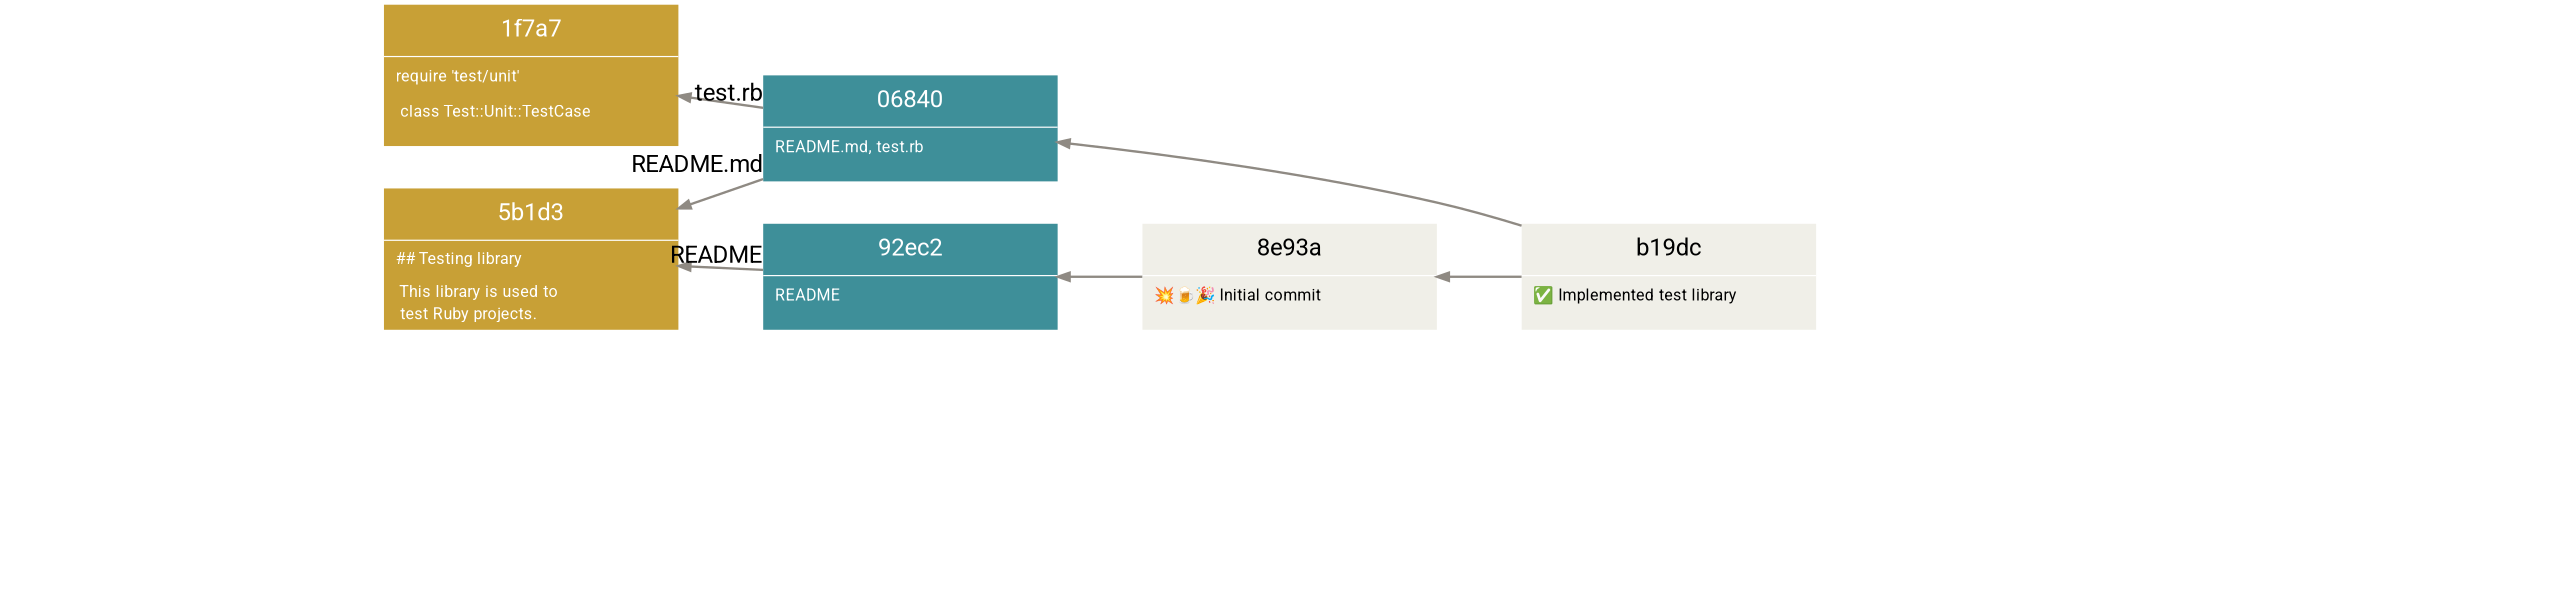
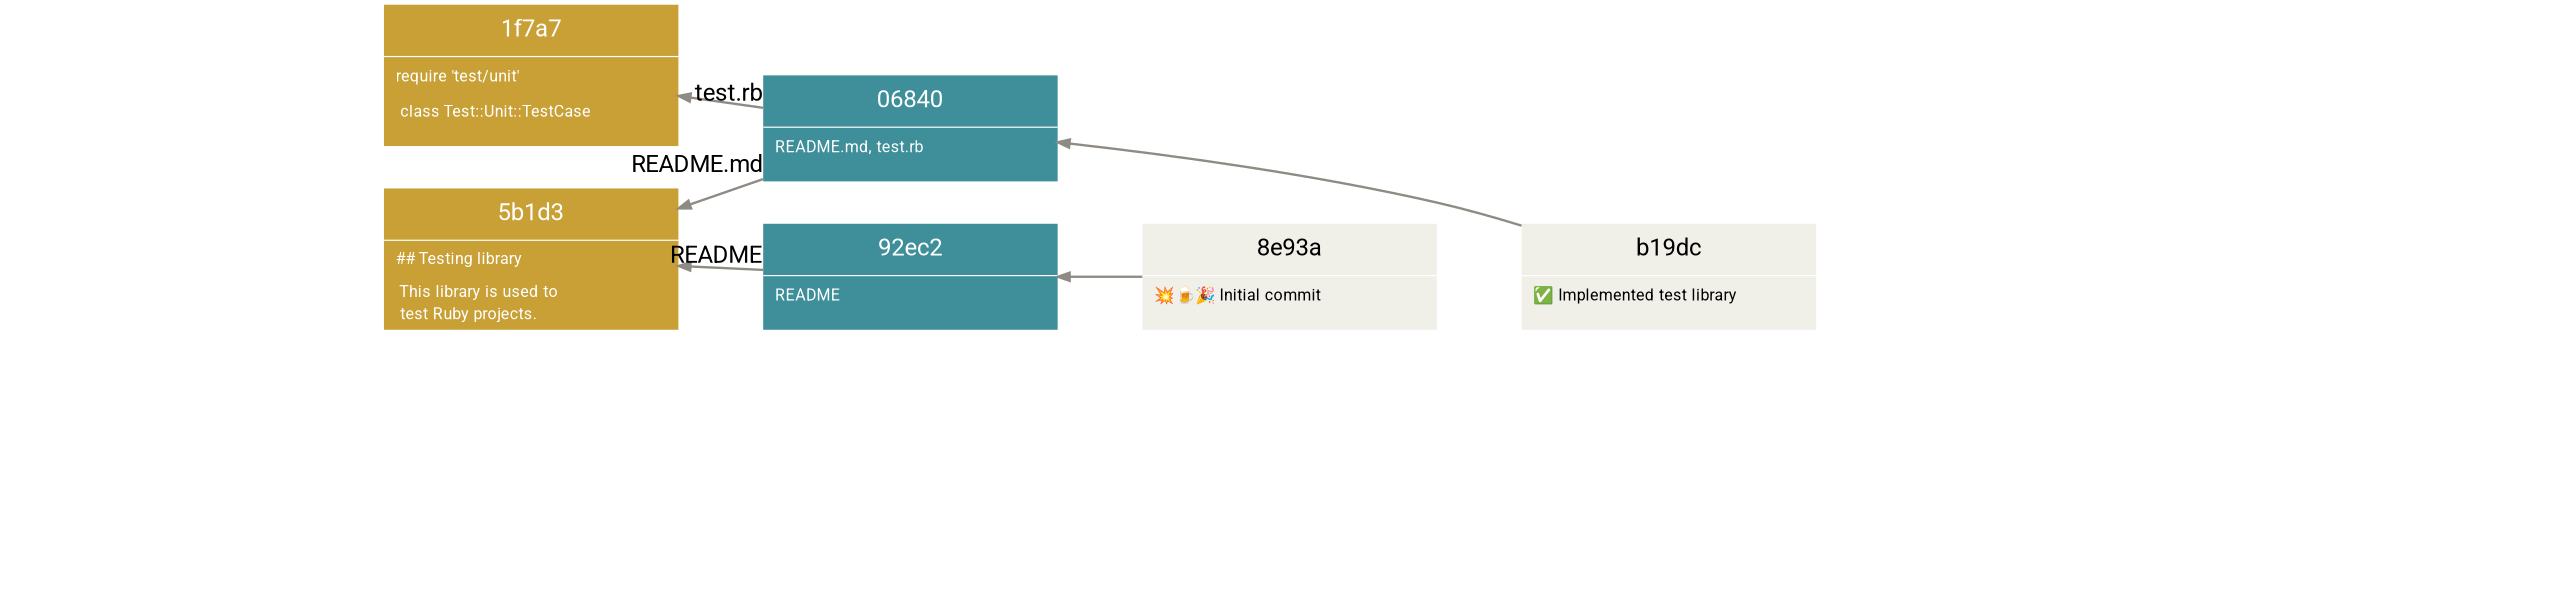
(1485, 277) -> none
